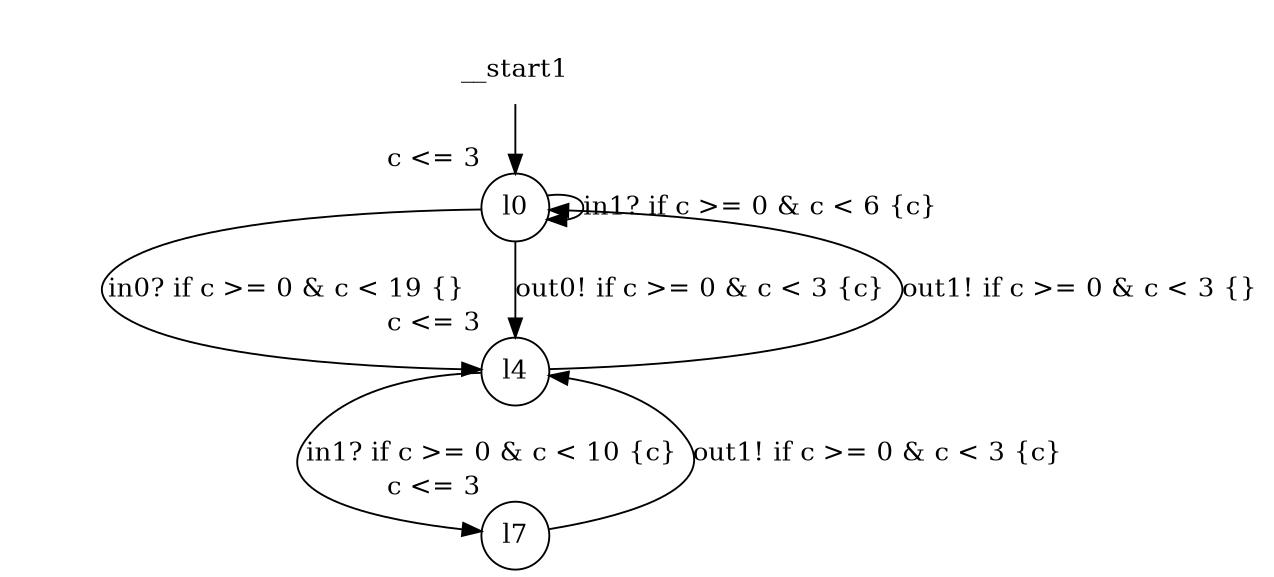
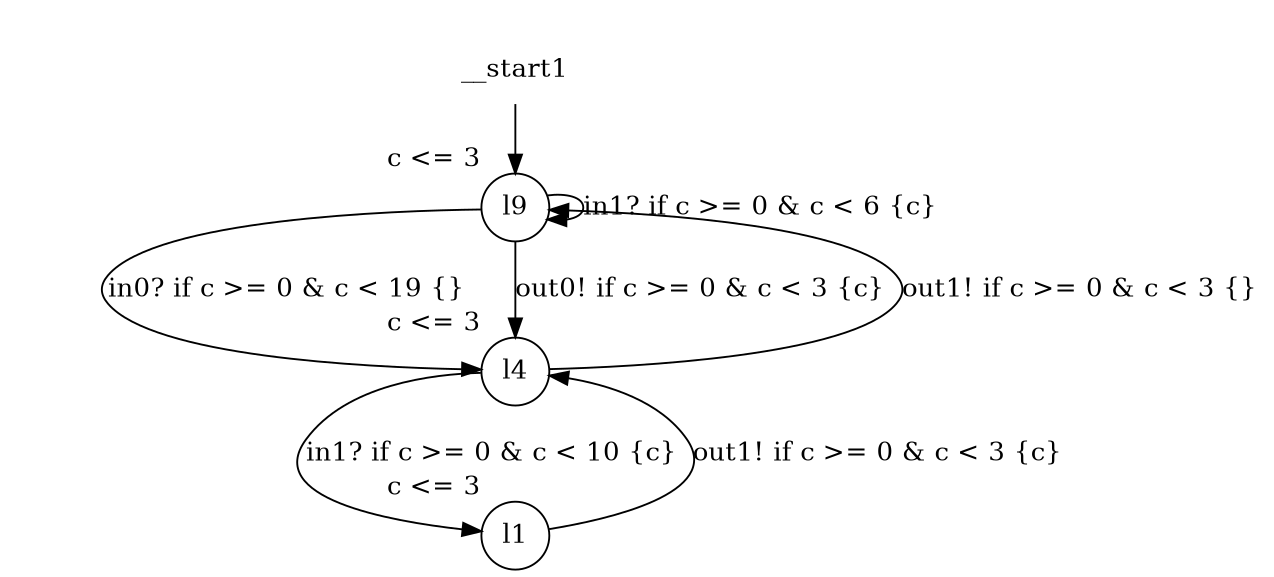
(515, 207) -> (515, 207)
(515, 536) -> (515, 536)
